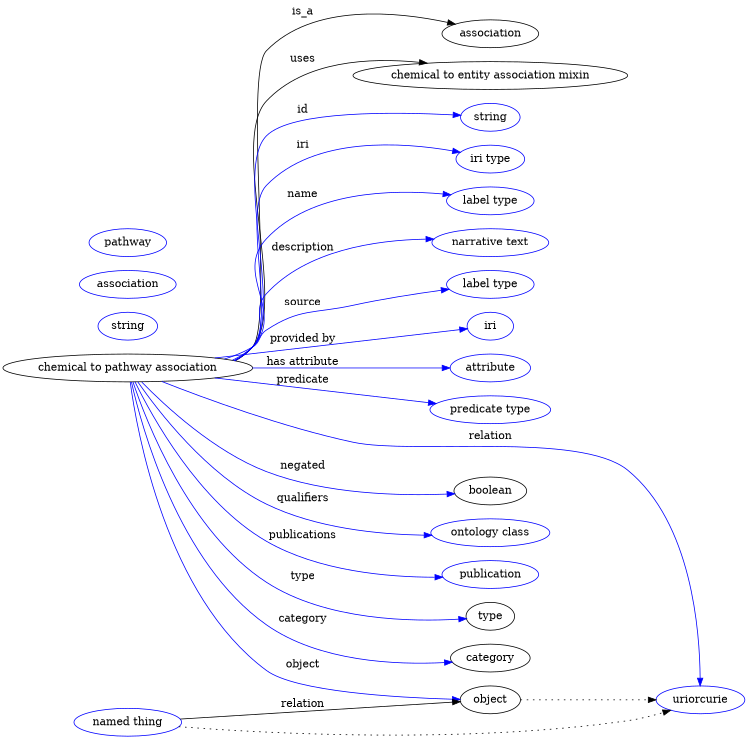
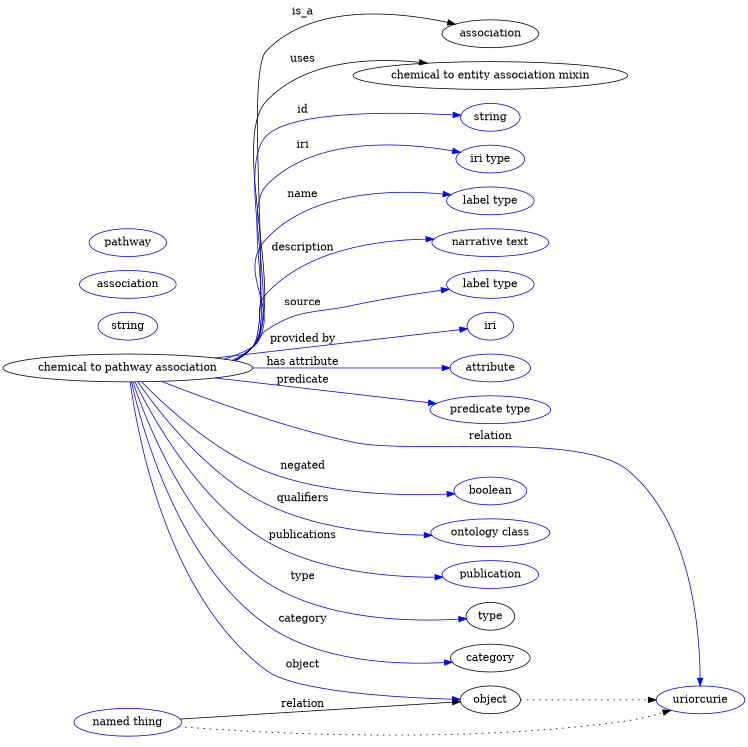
(490, 491) -> (490, 491)
